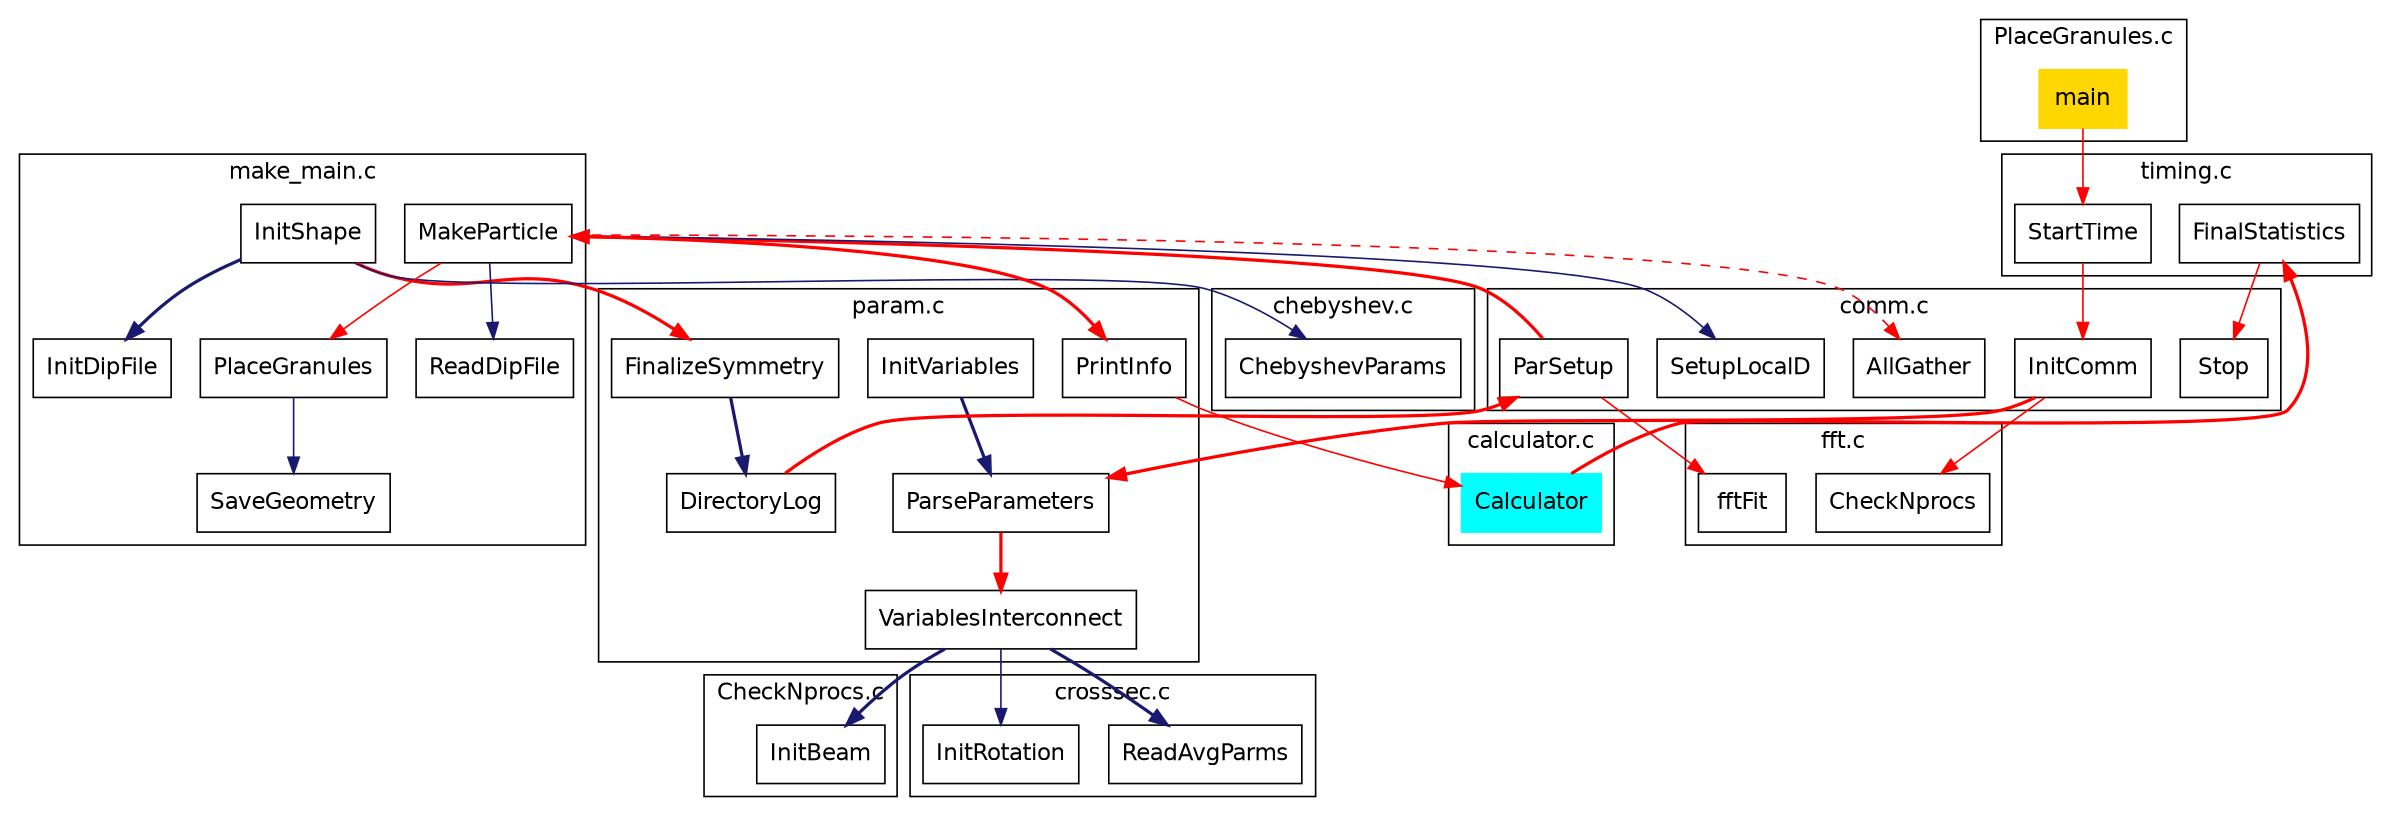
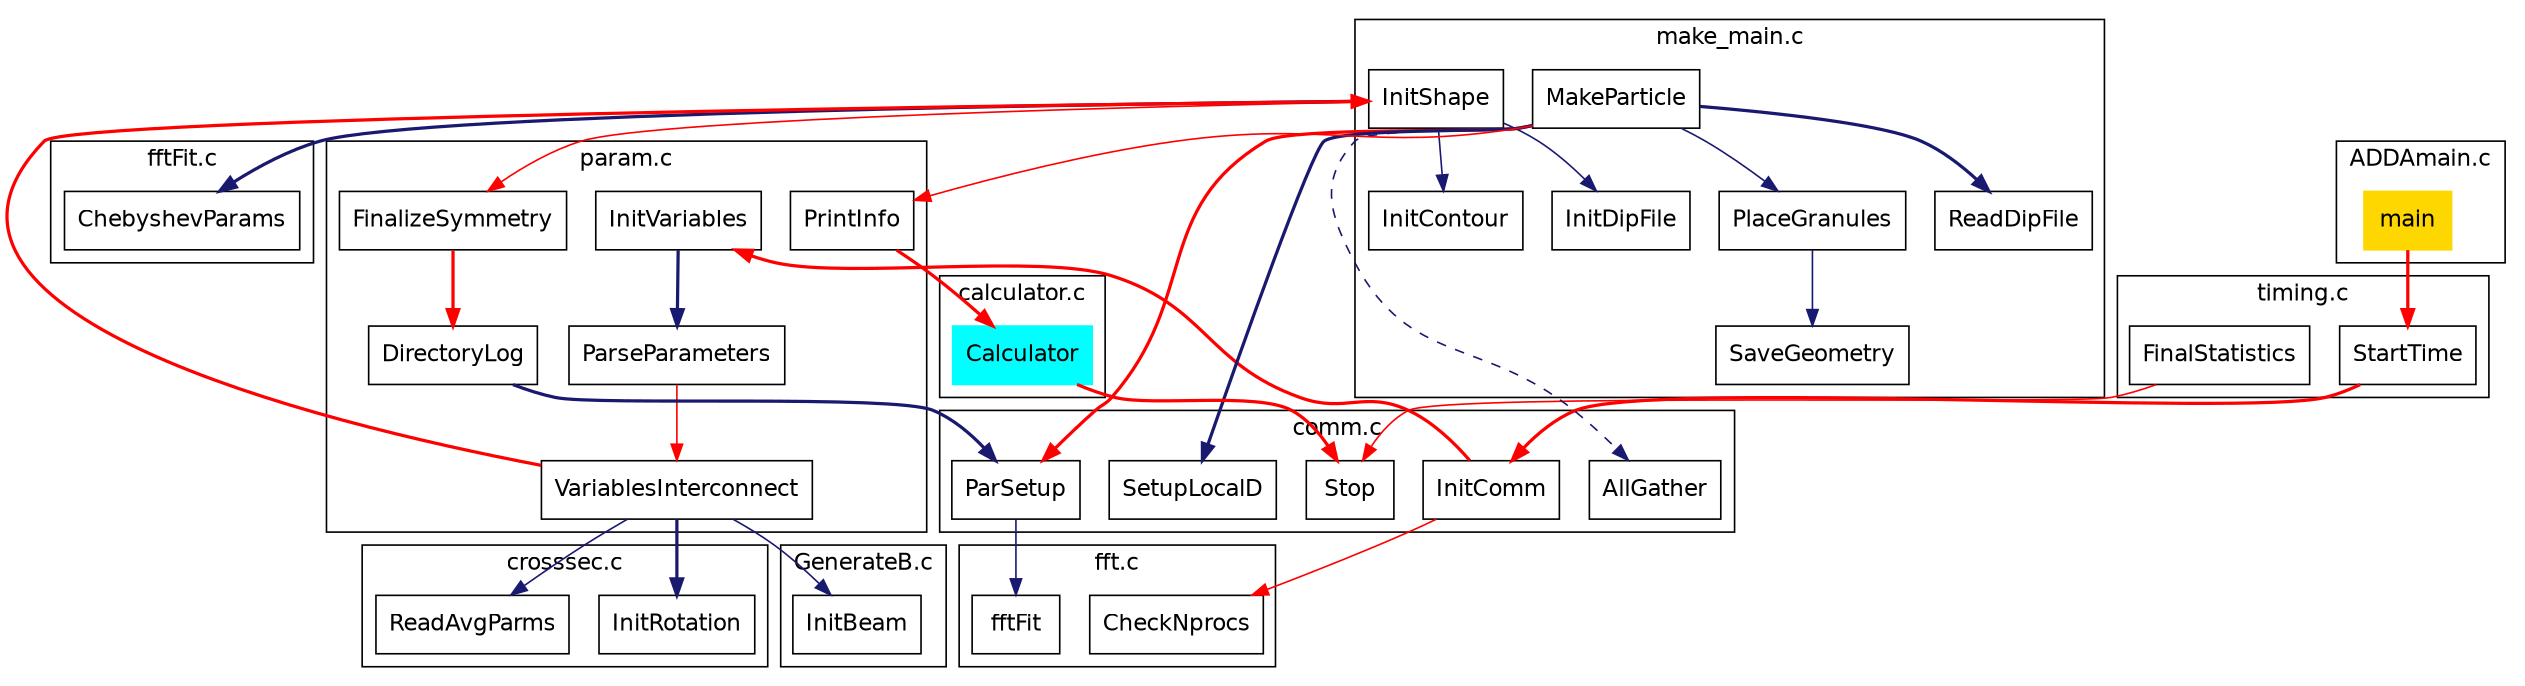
(2084, 38) -> (2421, 160)
none -> (348, 121)
(2083, 164) -> (2408, 286)
none -> (1446, 221)
(1239, 243) -> (1368, 282)
(1076, 251) -> (1222, 177)
(882, 254) -> (1229, 136)
(1374, 259) -> (1300, 193)
(519, 279) -> (776, 122)
(827, 281) -> (796, 111)
(186, 288) -> (1547, 147)
(491, 293) -> (1845, 123)
(392, 295) -> (1724, 153)
(2083, 299) -> (1936, 399)
(1343, 307) -> (182, 160)
(1137, 415) -> (755, 401)
(2037, 423) -> (1210, 400)
(1419, 426) -> (1137, 286)
(737, 427) -> (453, 280)
(1660, 441) -> (1016, 555)
(1322, 449) -> (950, 289)
(1001, 553) -> (677, 414)
(1001, 685) -> (677, 555)
(1110, 686) -> (567, 556)
(887, 688) -> (791, 558)
(801, 694) -> (863, 564)
